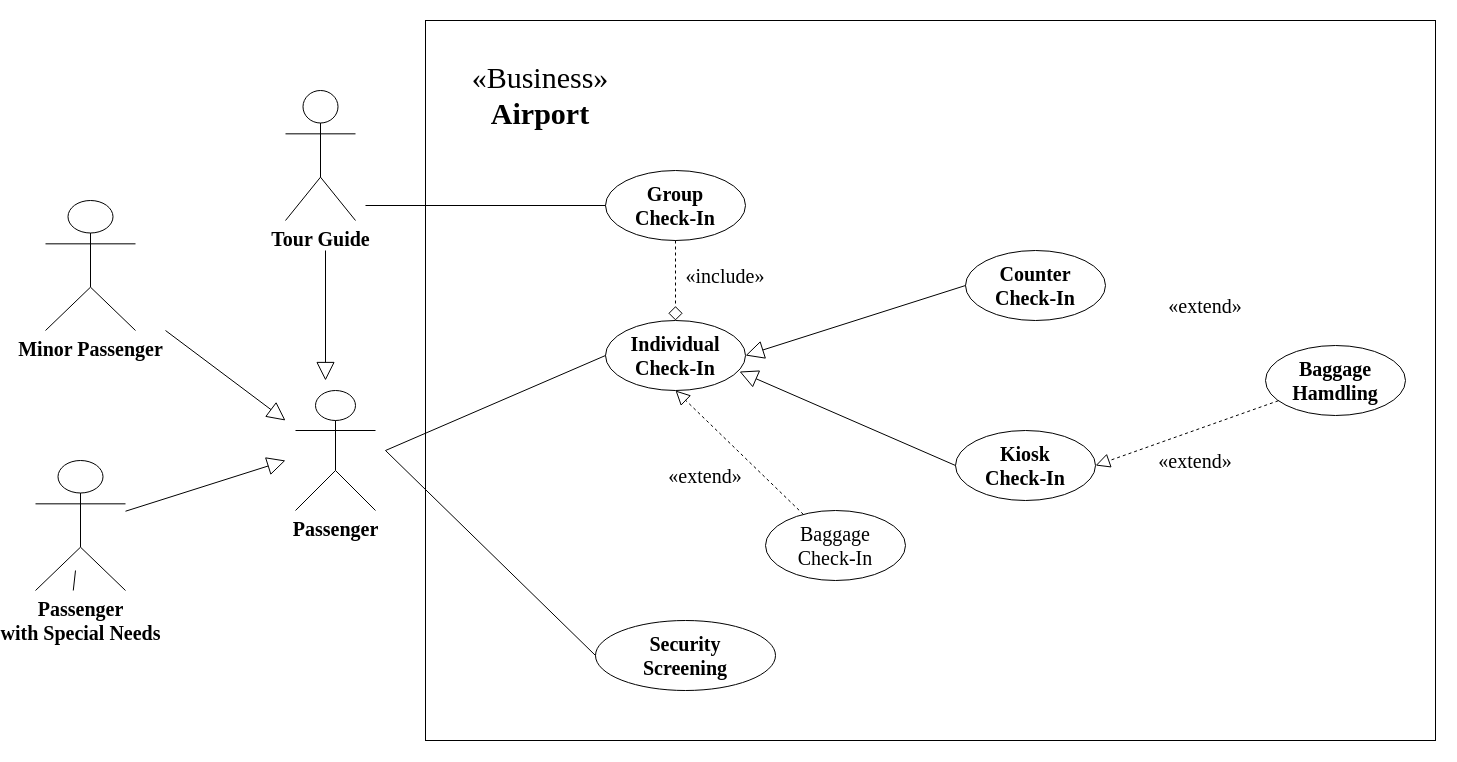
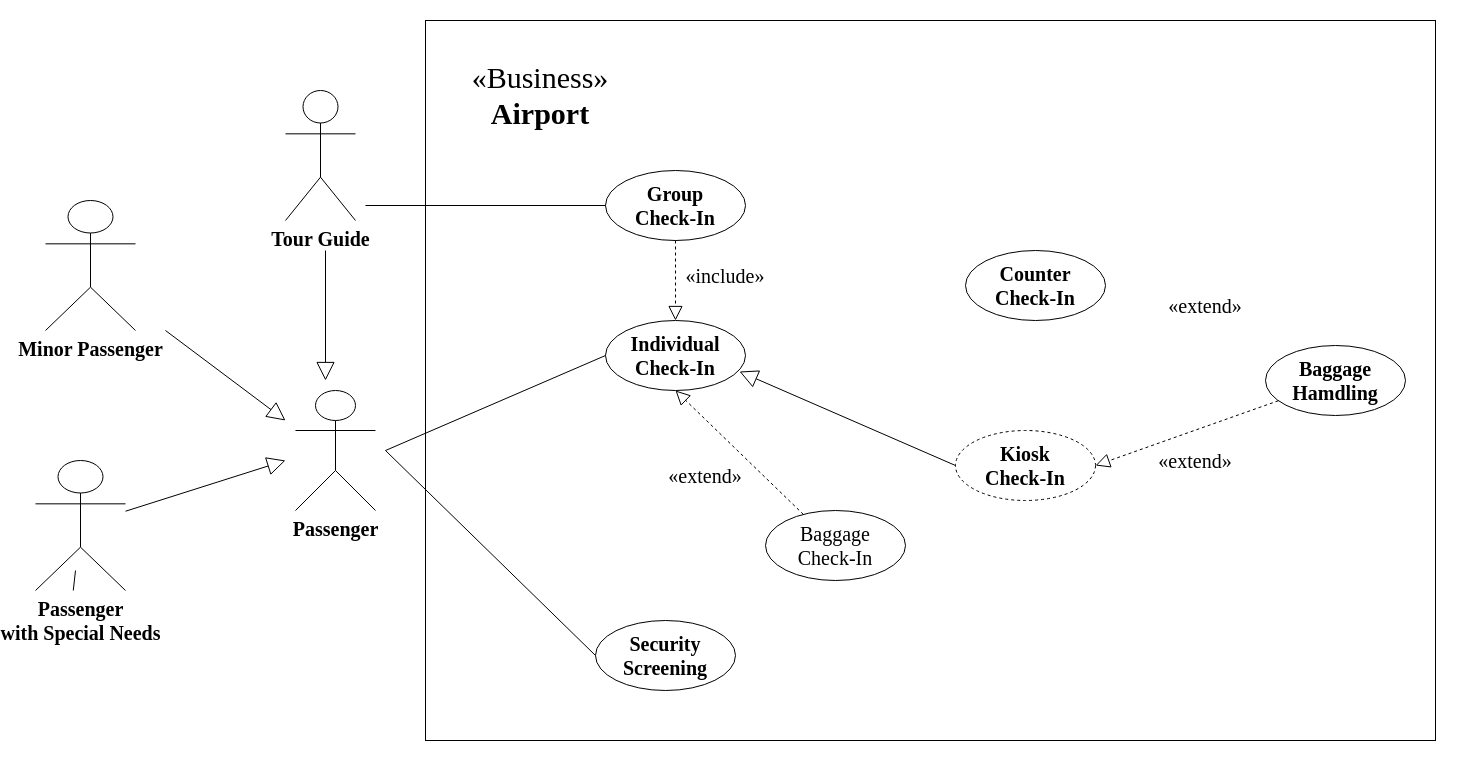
(676, 305) -> (676, 305)
(864, 318) -> none
(1026, 466) -> (1026, 466)
(686, 656) -> (666, 656)
